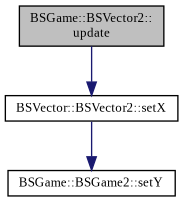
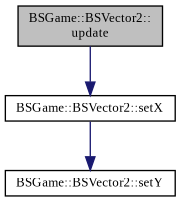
(92, 108) -> (90, 108)
(92, 183) -> (90, 183)
